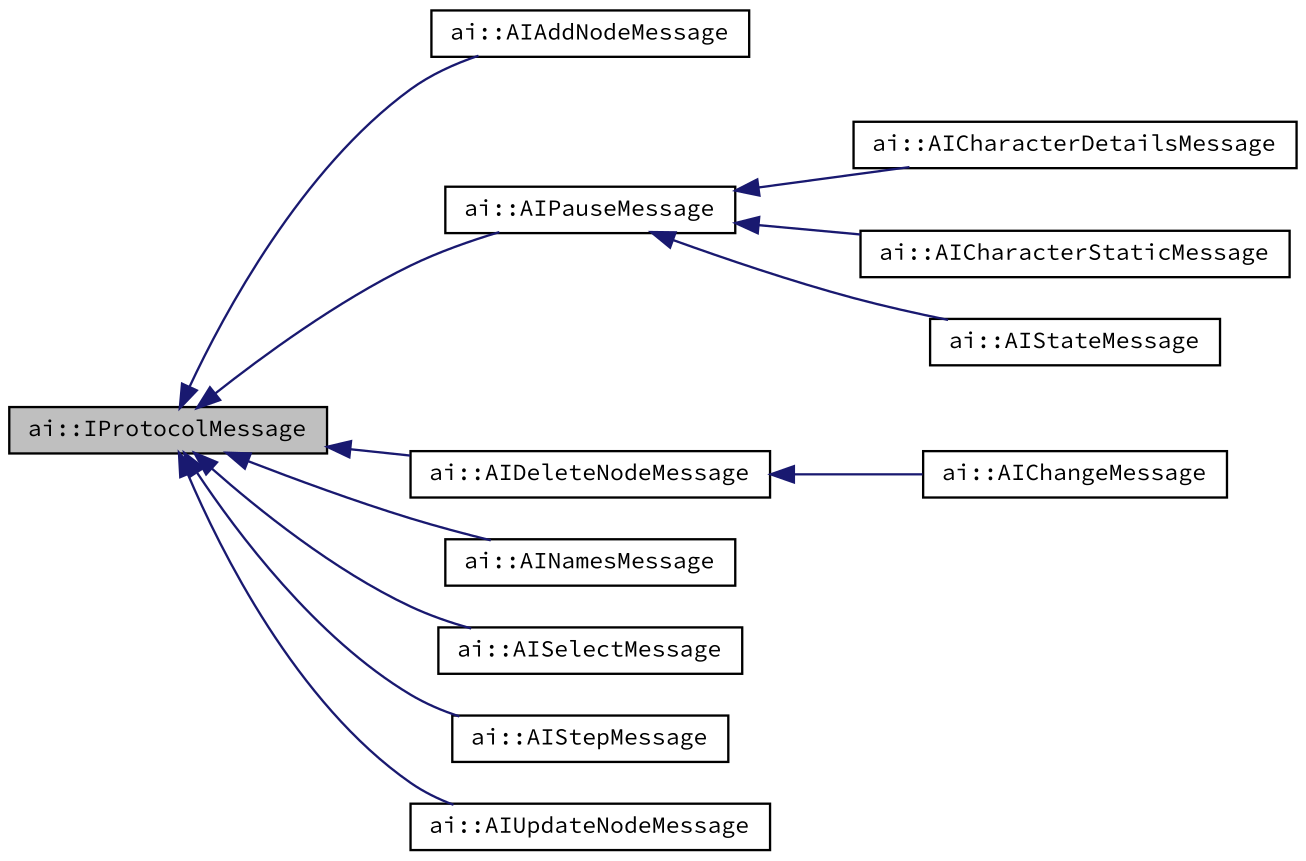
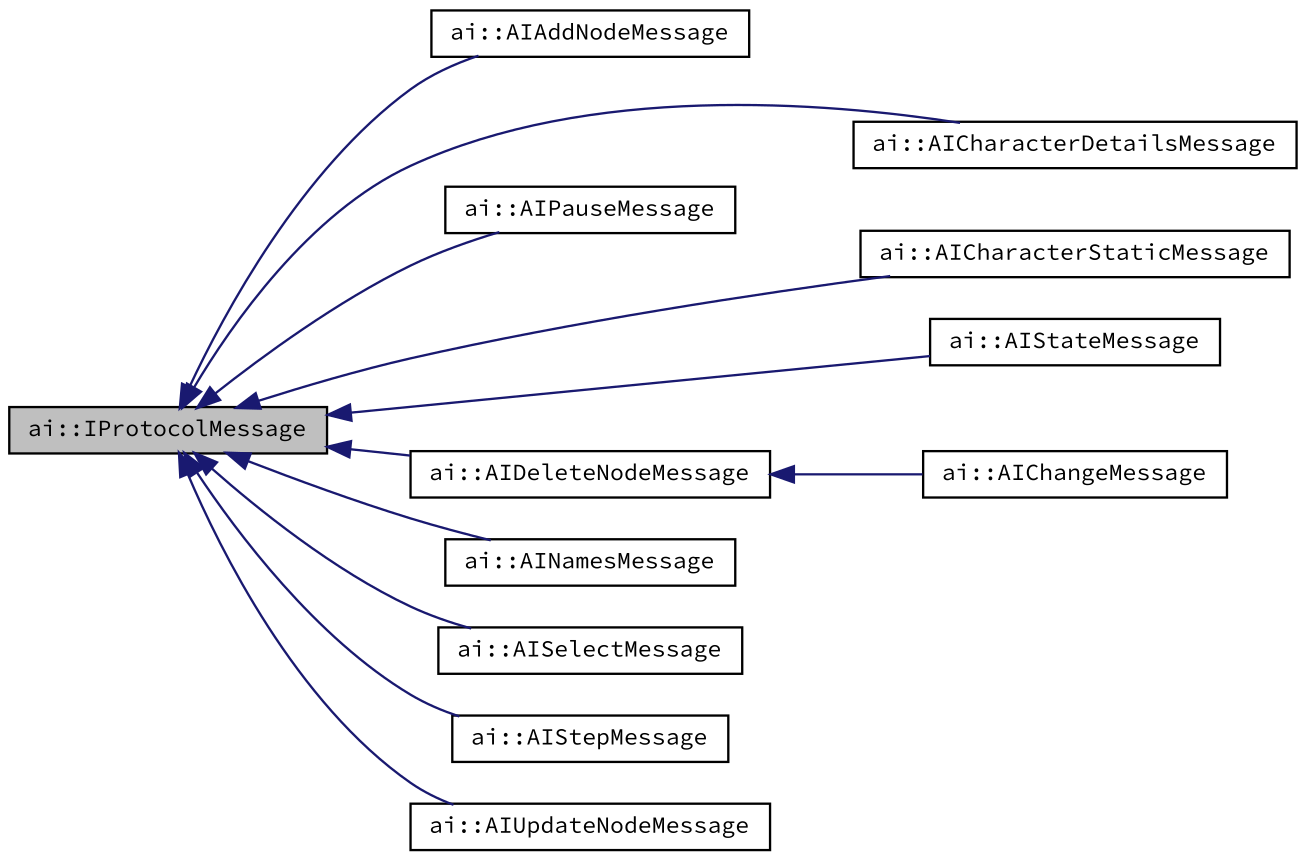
(834, 177) -> (527, 128)
(810, 230) -> (572, 326)
(809, 285) -> (641, 384)
